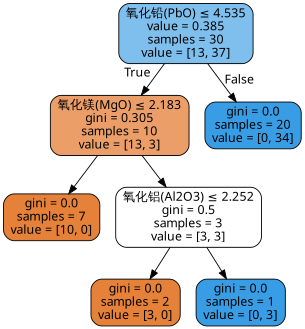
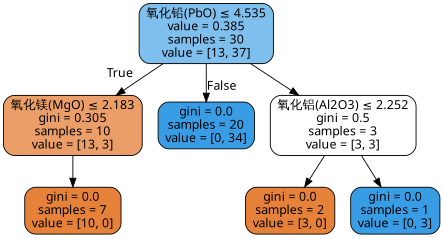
(151, 168) -> (271, 77)
